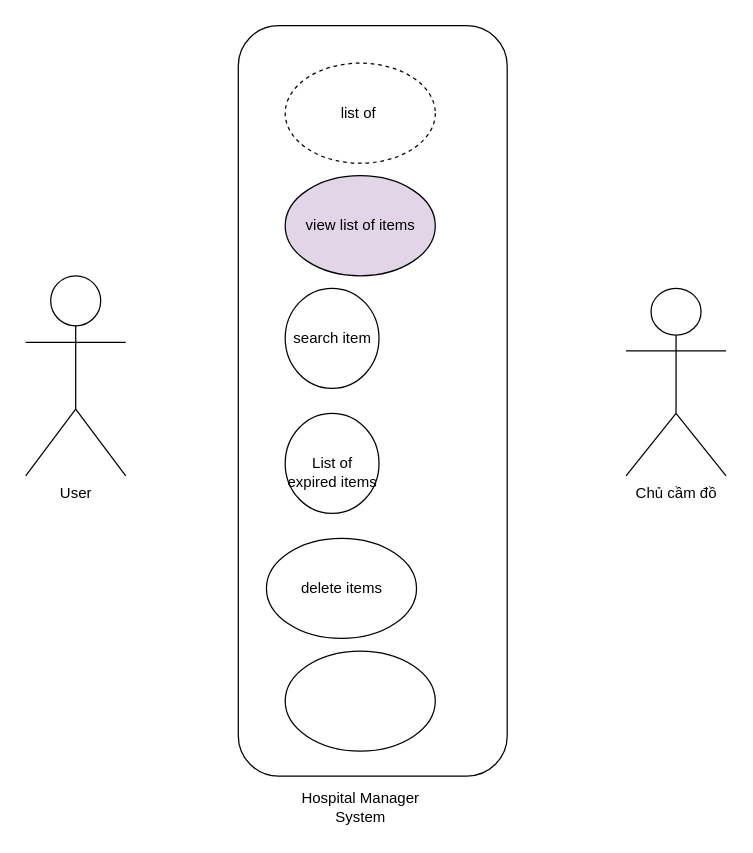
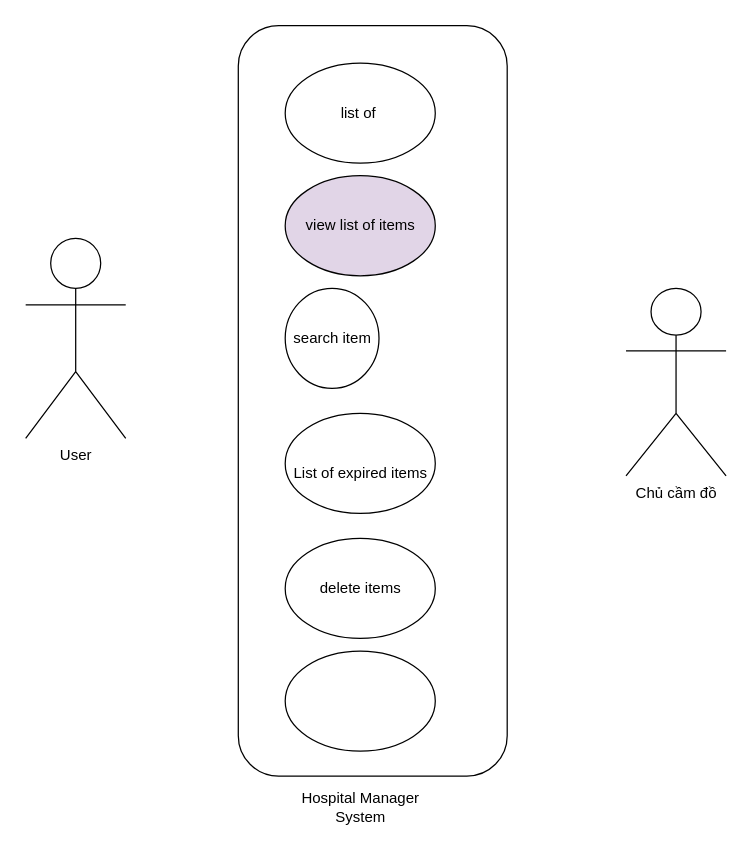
(360, 113) -> (360, 113)
(76, 376) -> (76, 338)
(332, 463) -> (360, 463)
(341, 588) -> (360, 588)
